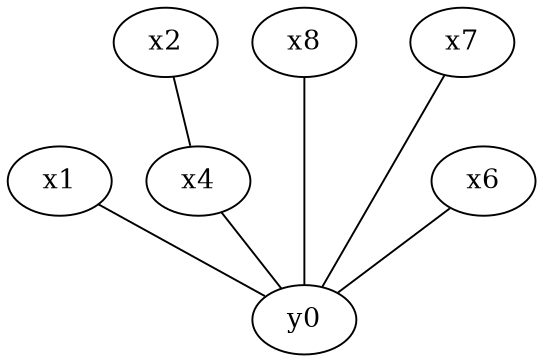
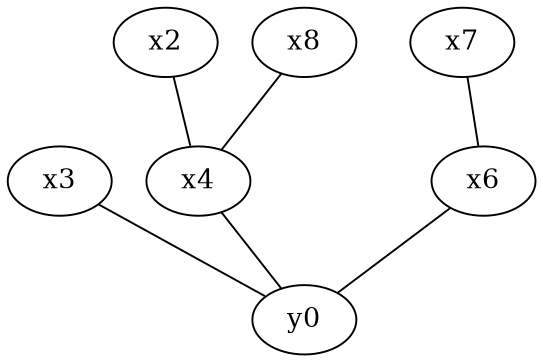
(60, 181) -> (60, 181)
(304, 181) -> (251, 112)
(383, 181) -> (473, 111)
